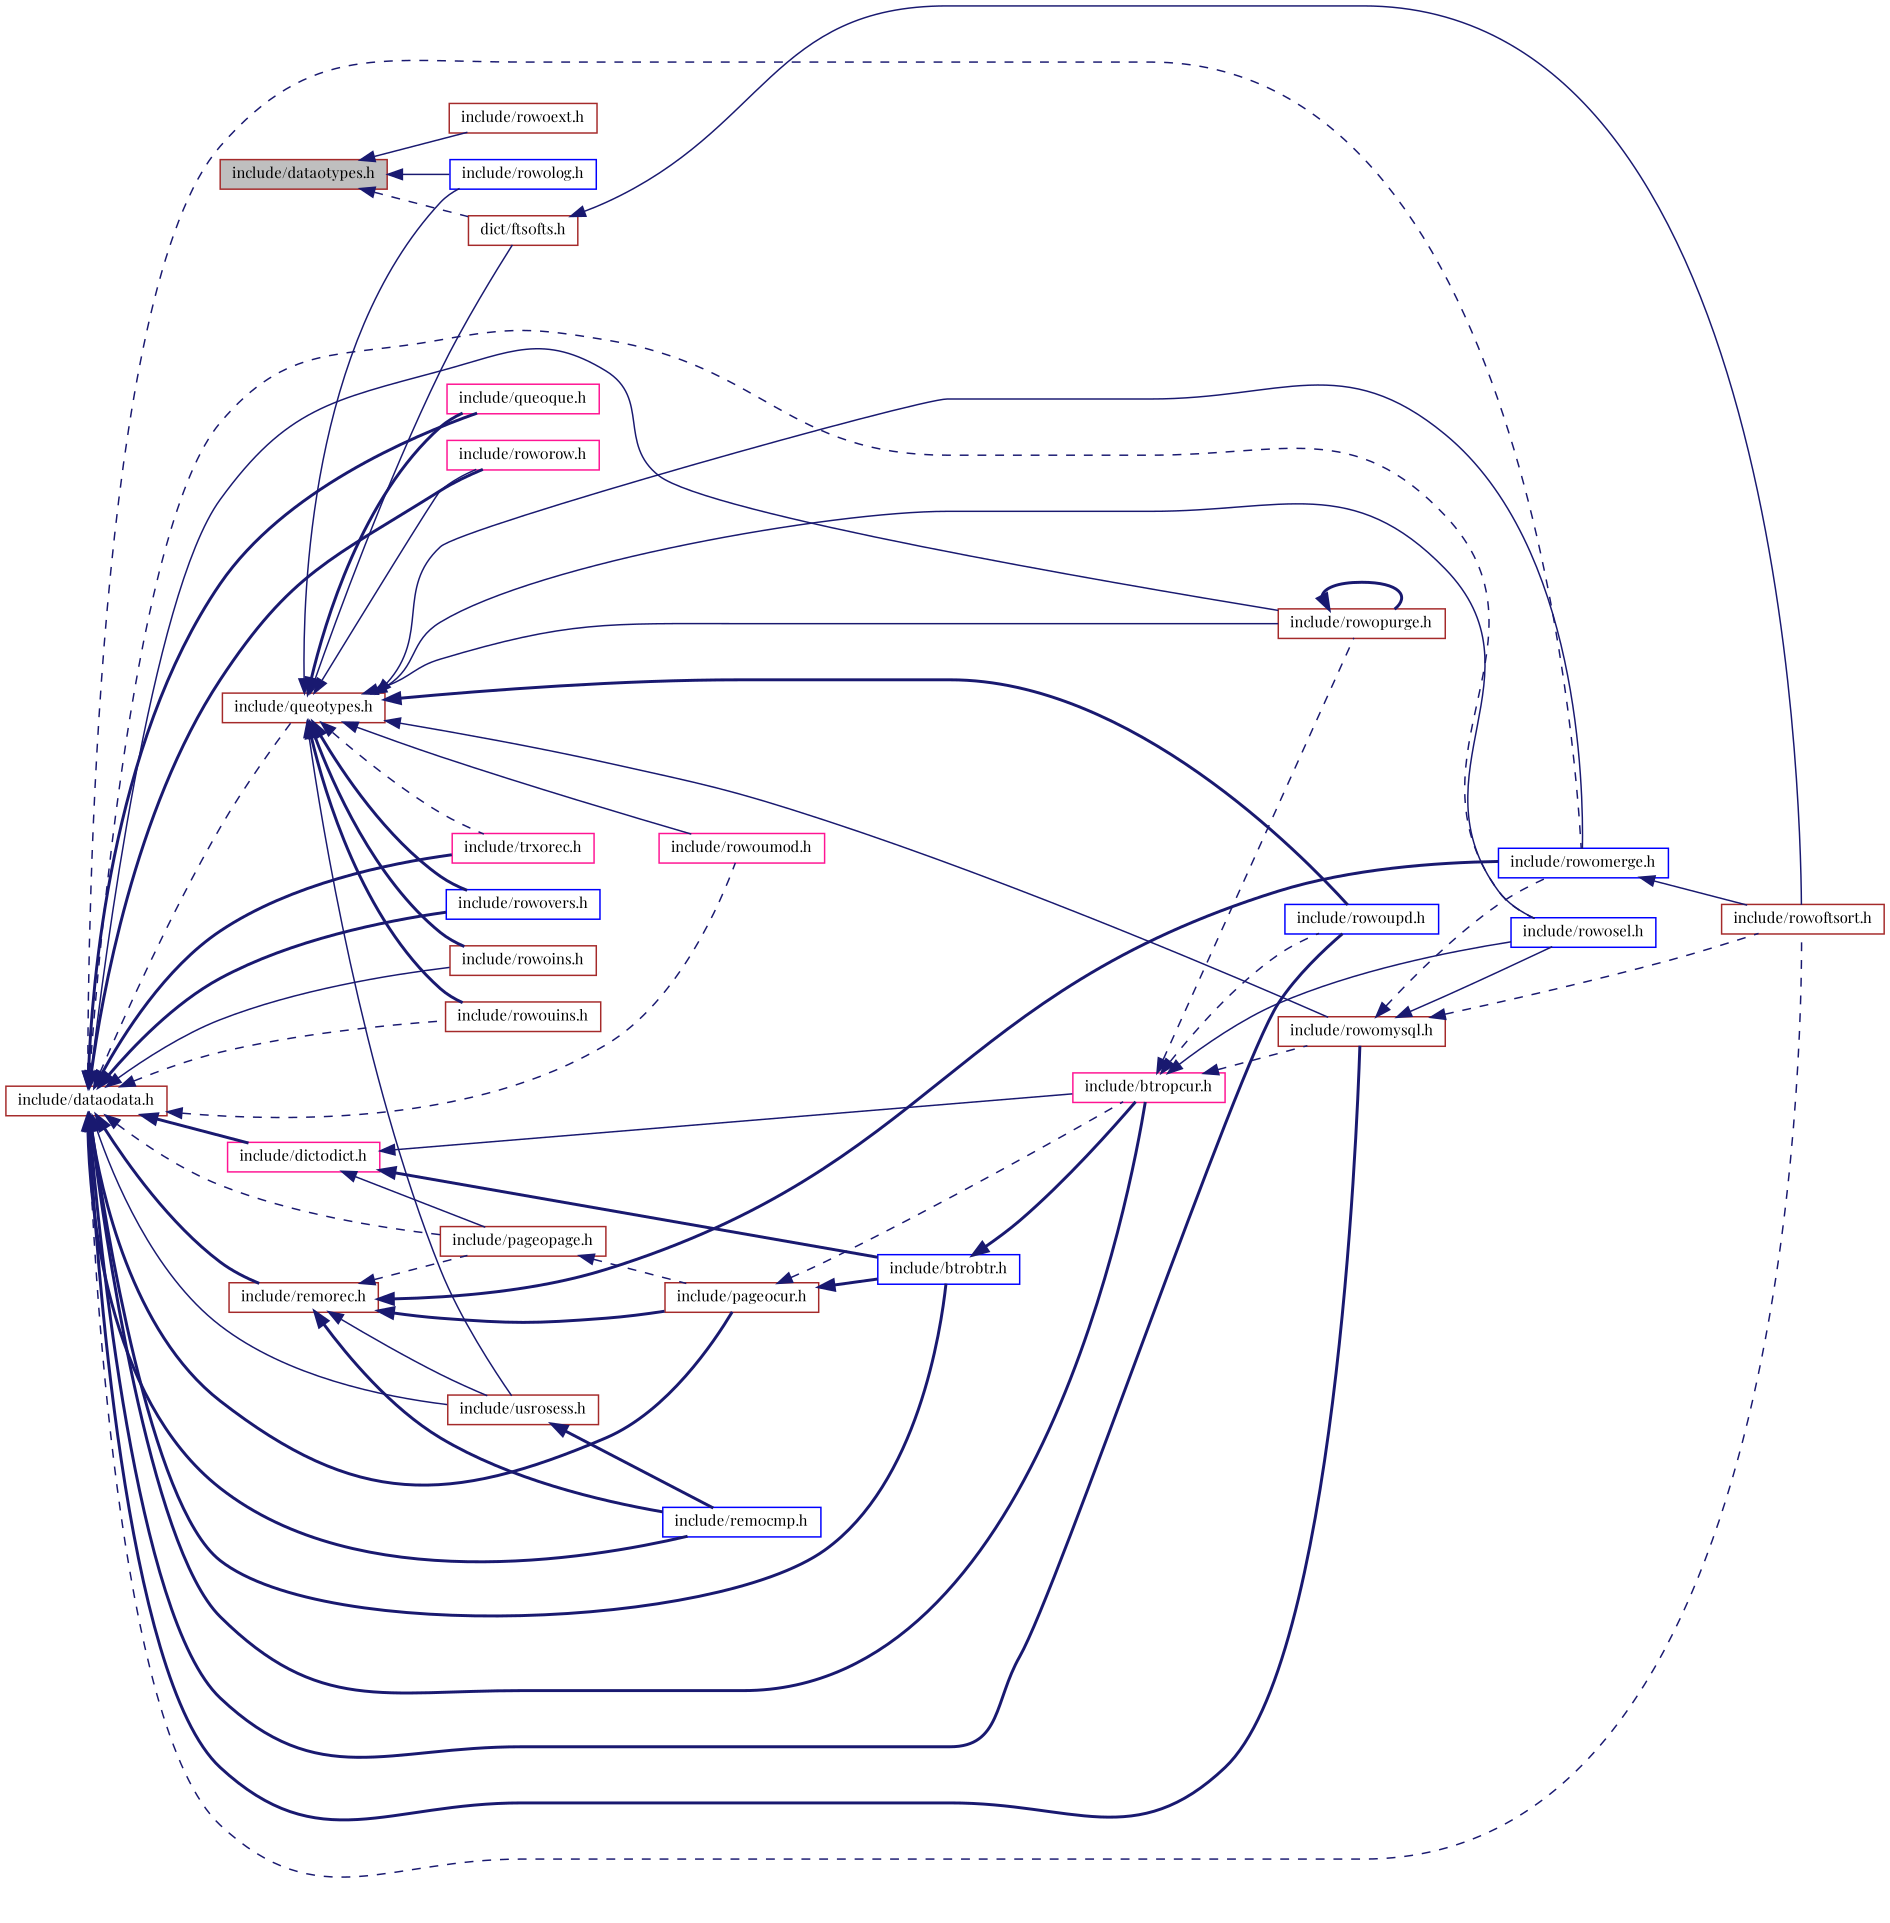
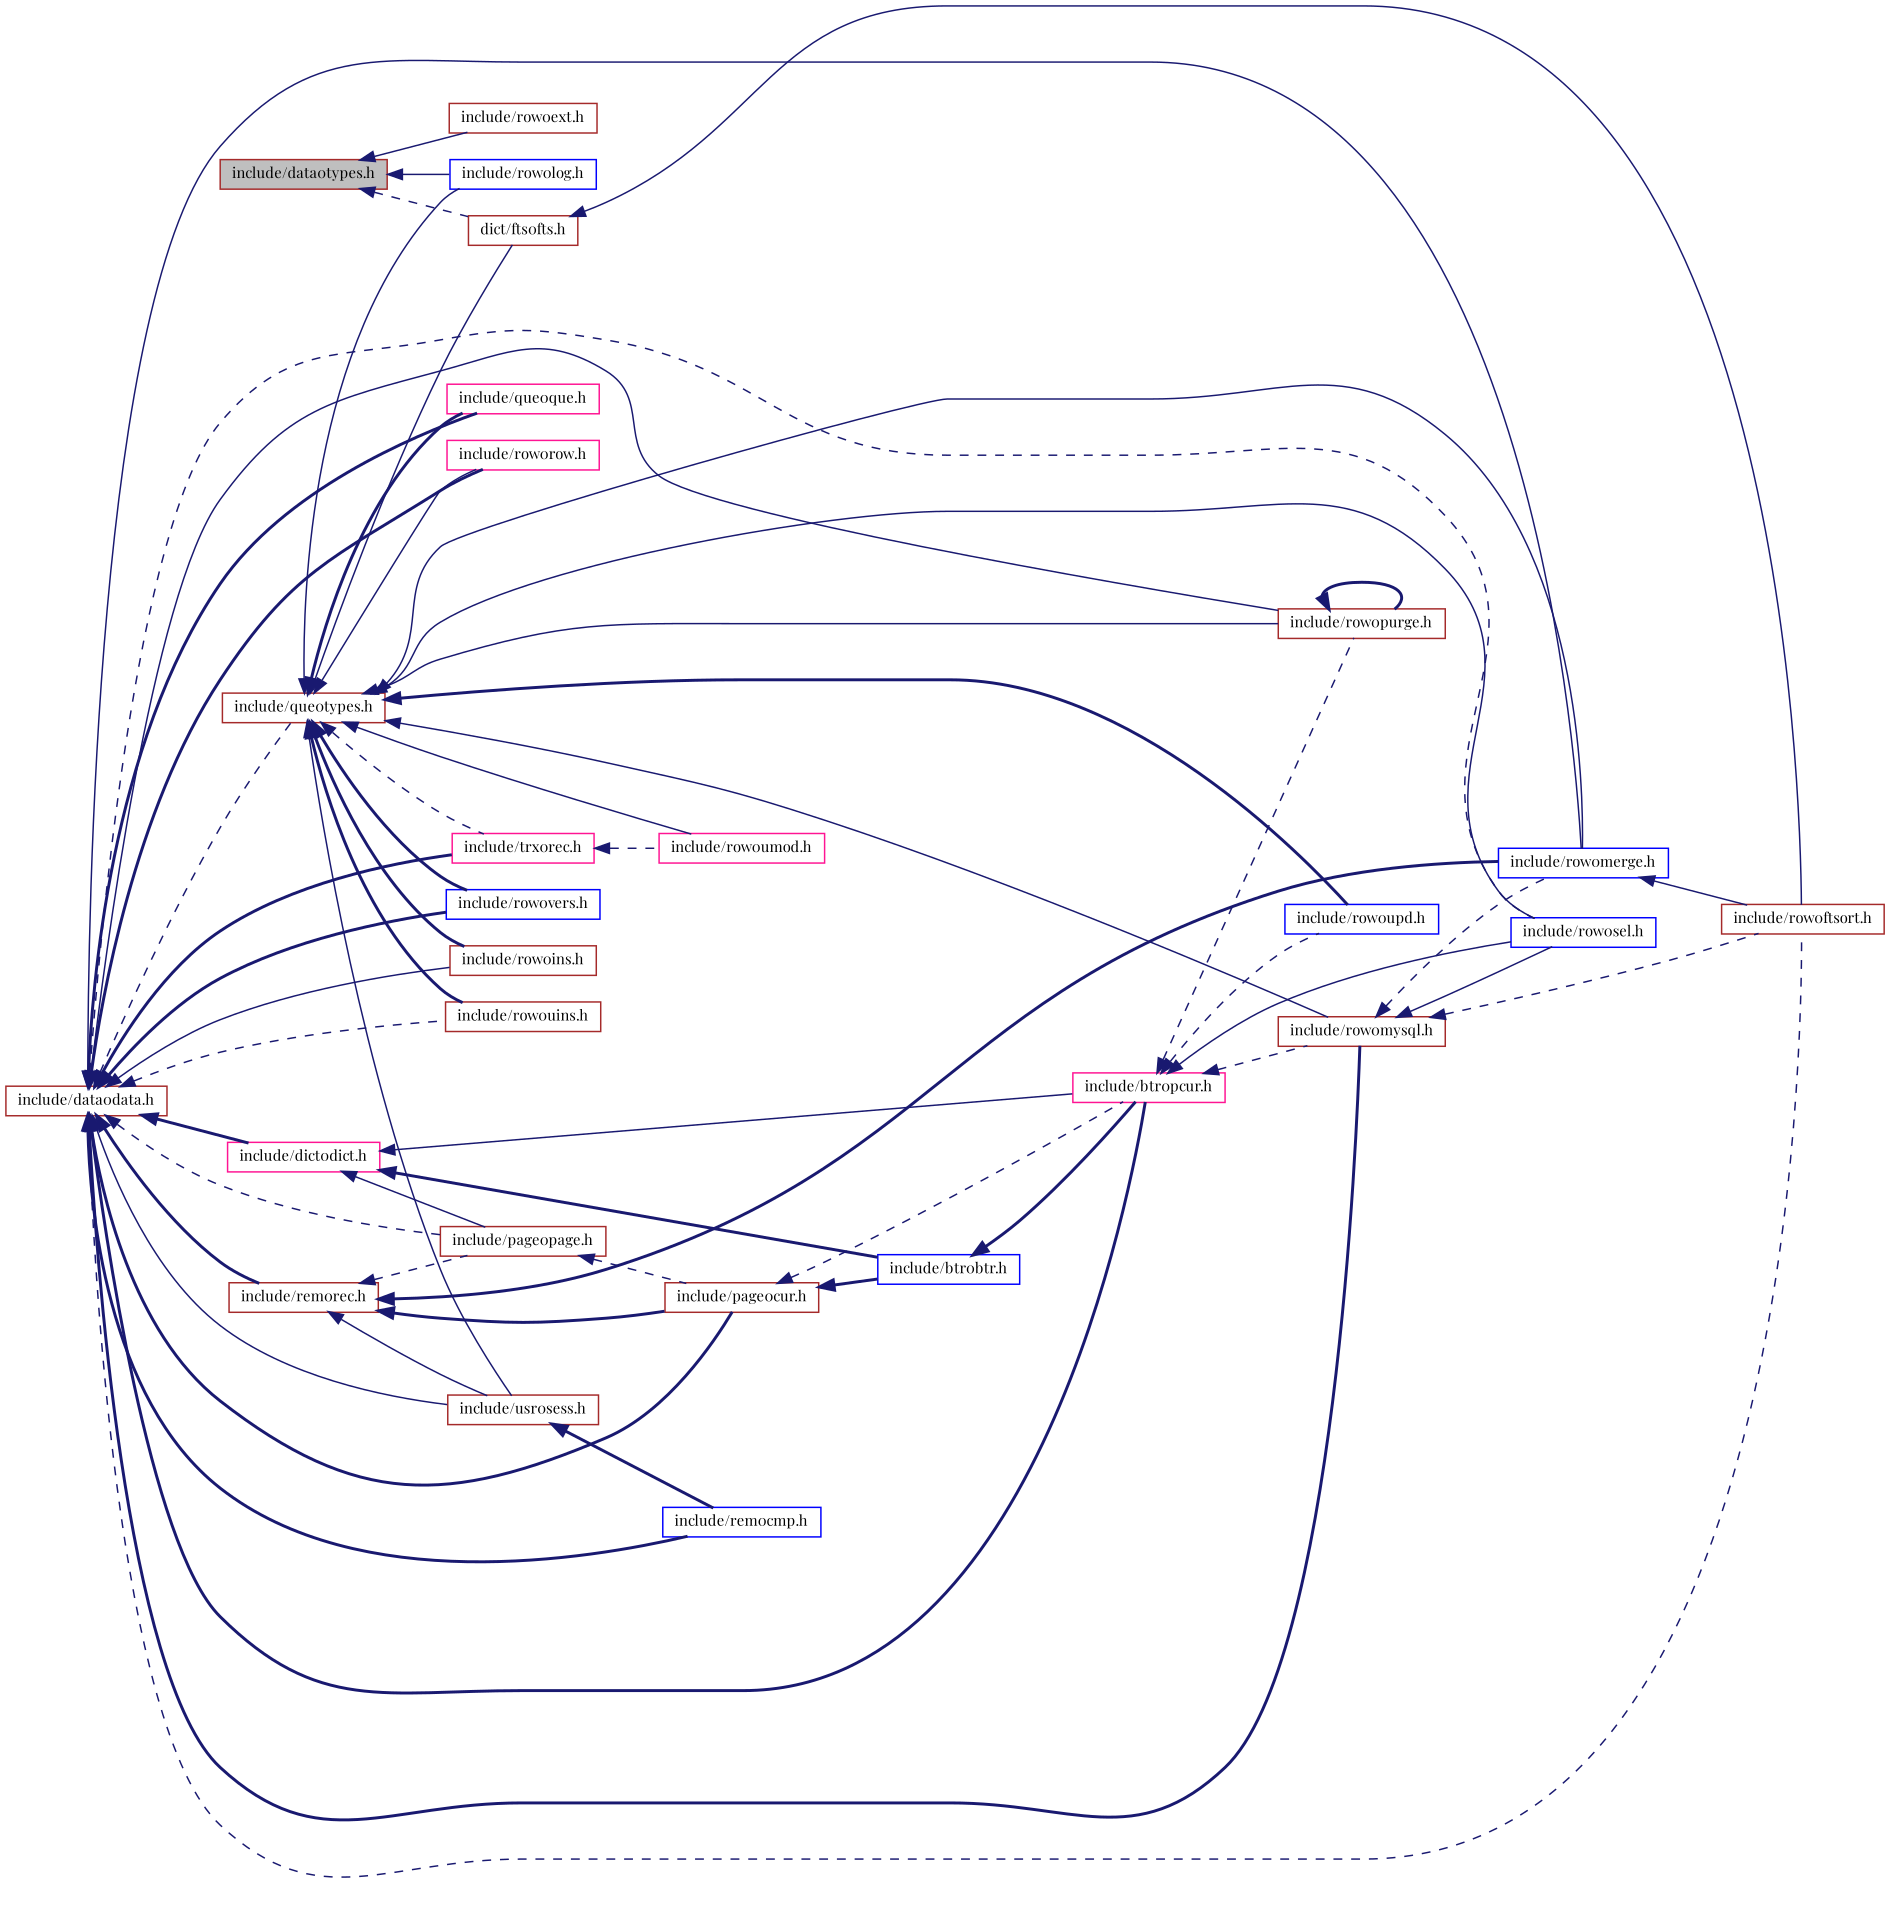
(687, 62) -> (687, 62)
(510, 1086) -> (634, 848)
(472, 1455) -> none
(446, 1614) -> none
(743, 1747) -> none
